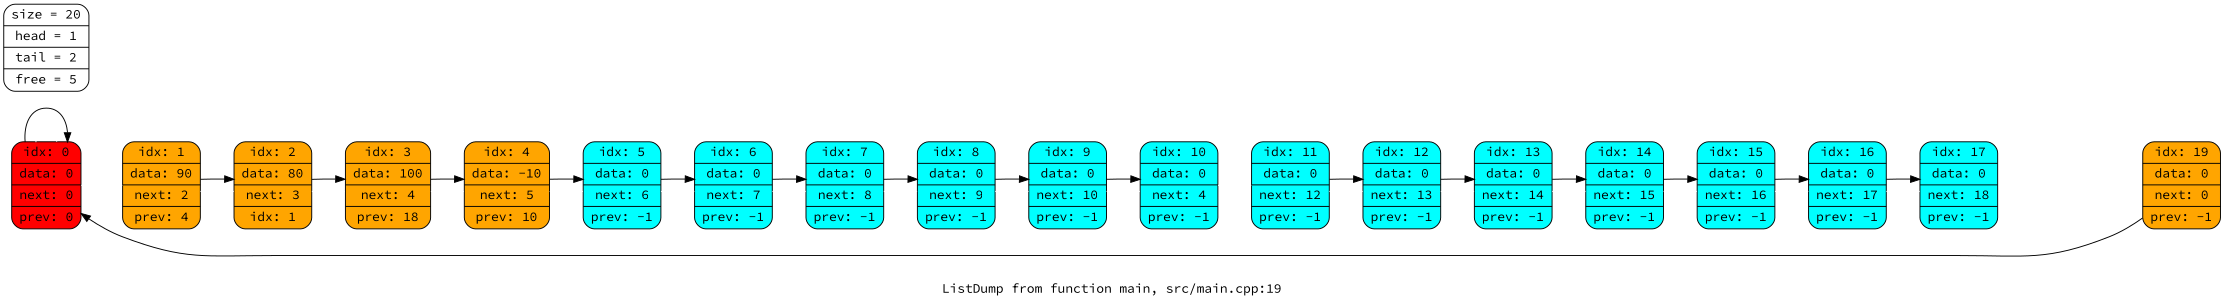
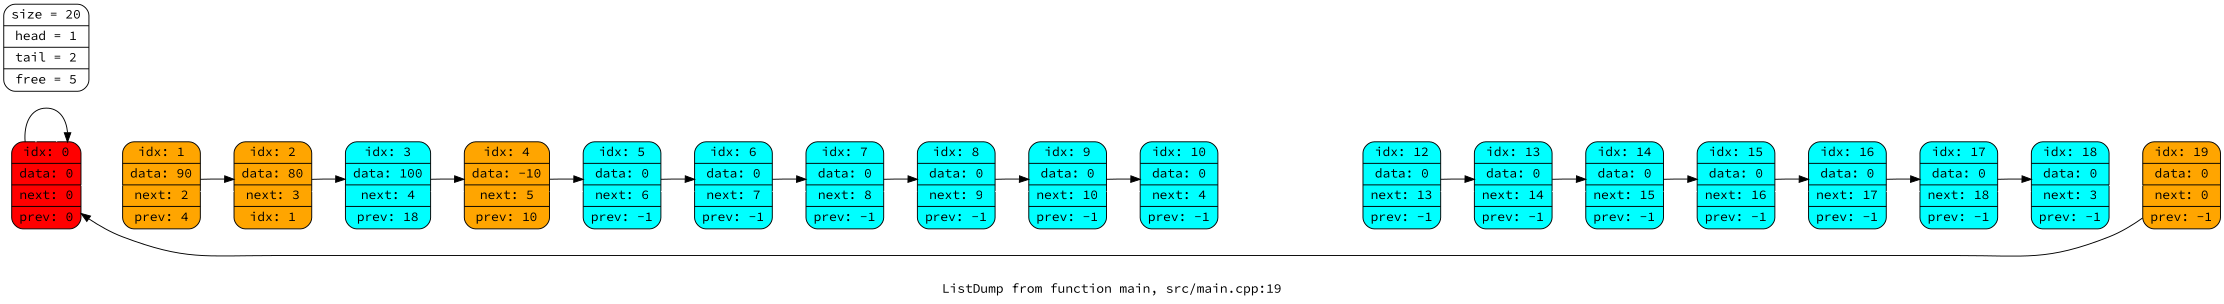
(388, 185) -> (388, 185)
(1290, 185) -> none
none -> (2070, 185)
